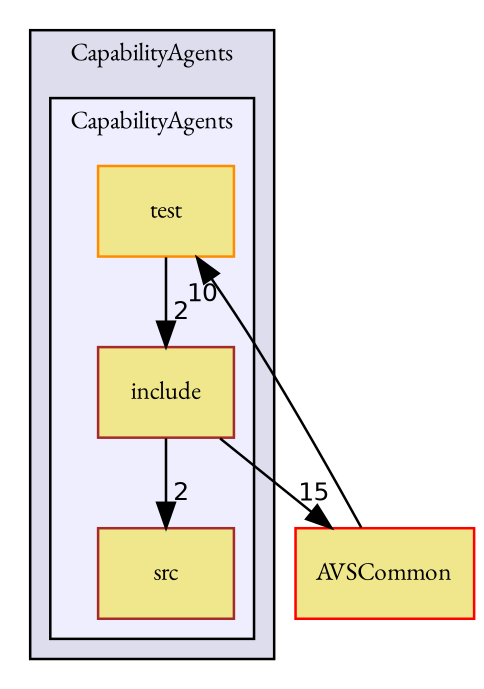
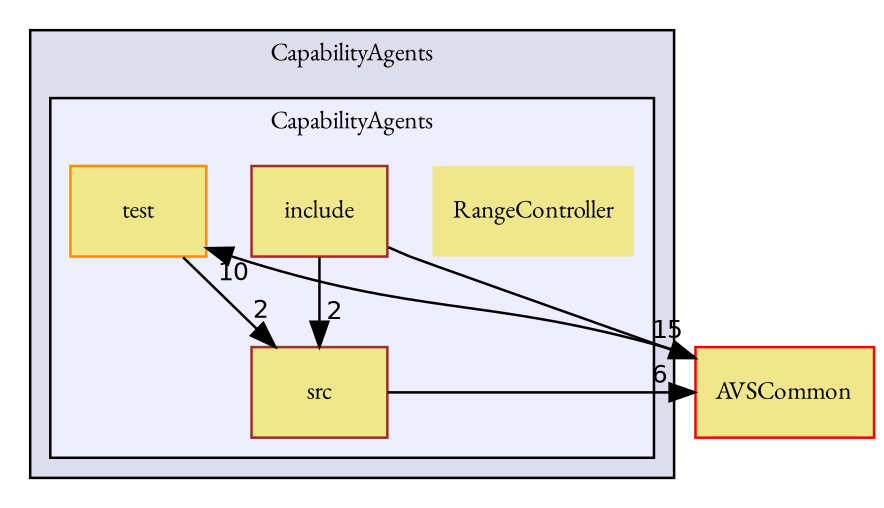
none -> (533, 211)
(166, 289) -> (220, 293)
none -> (529, 392)
